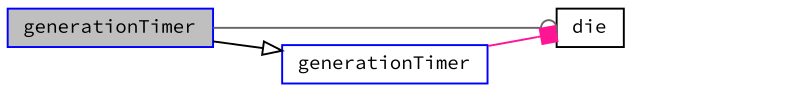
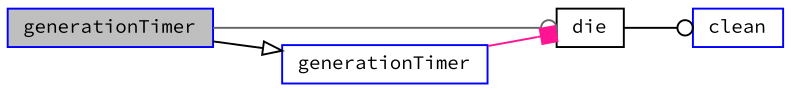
none -> (738, 28)
